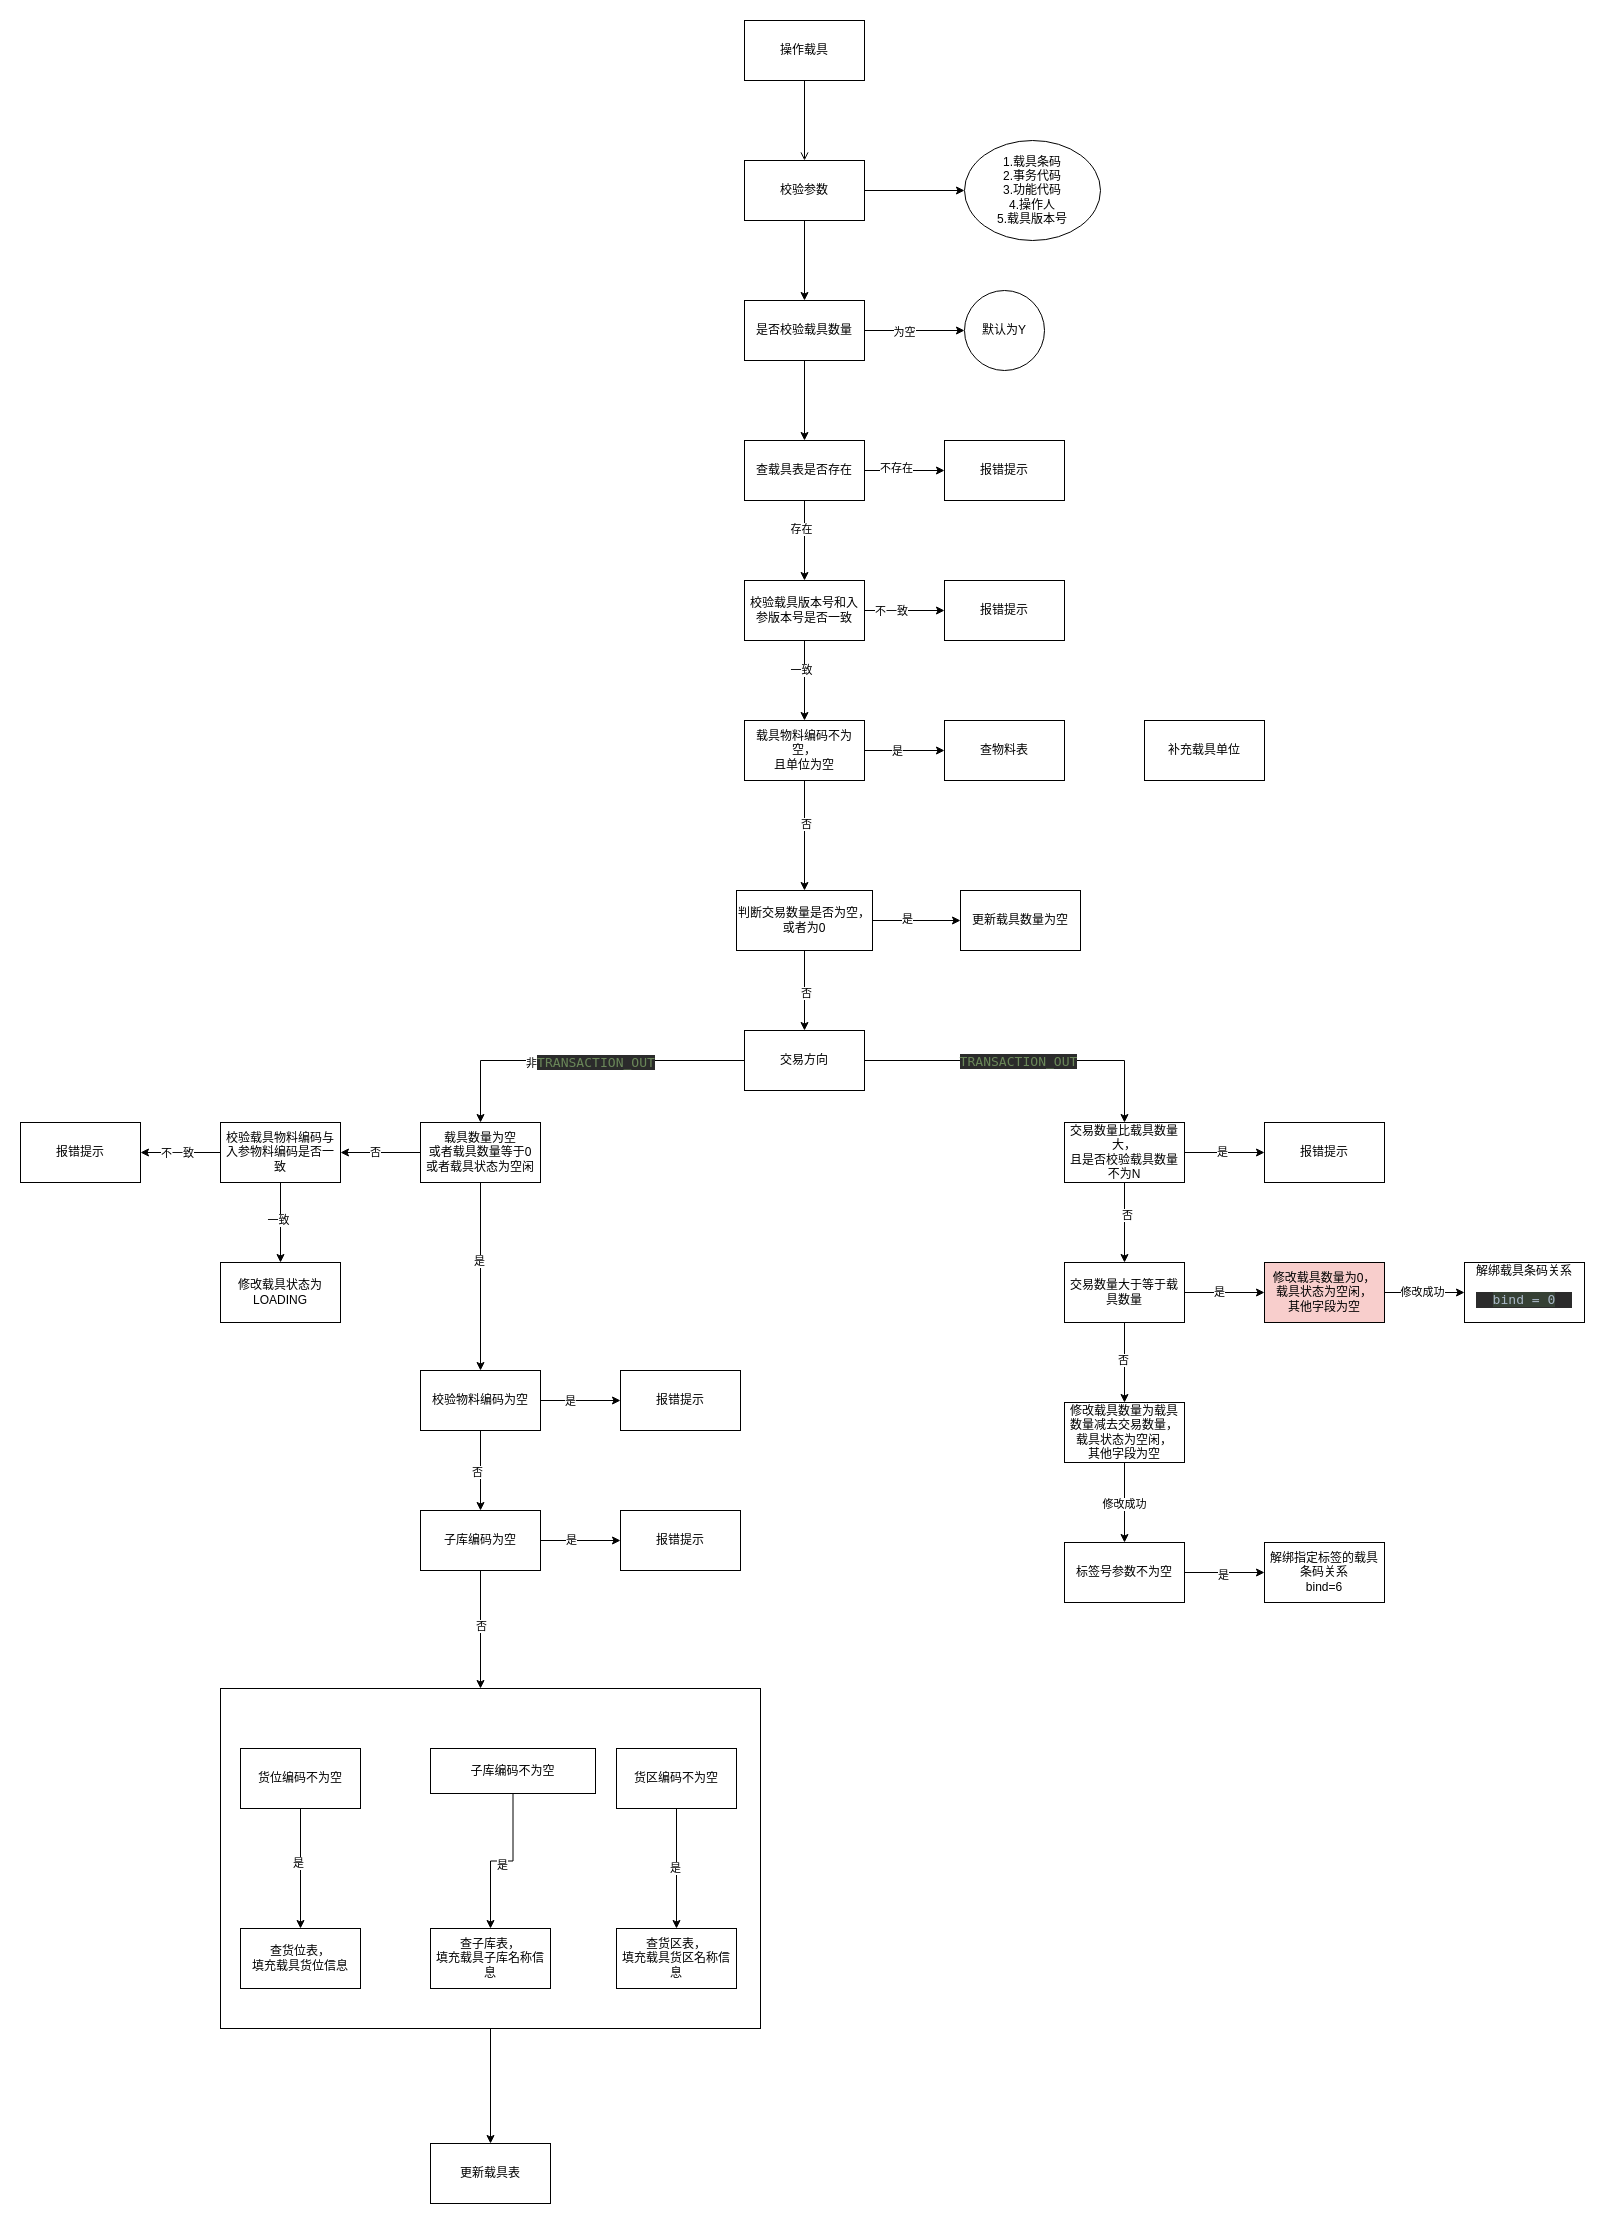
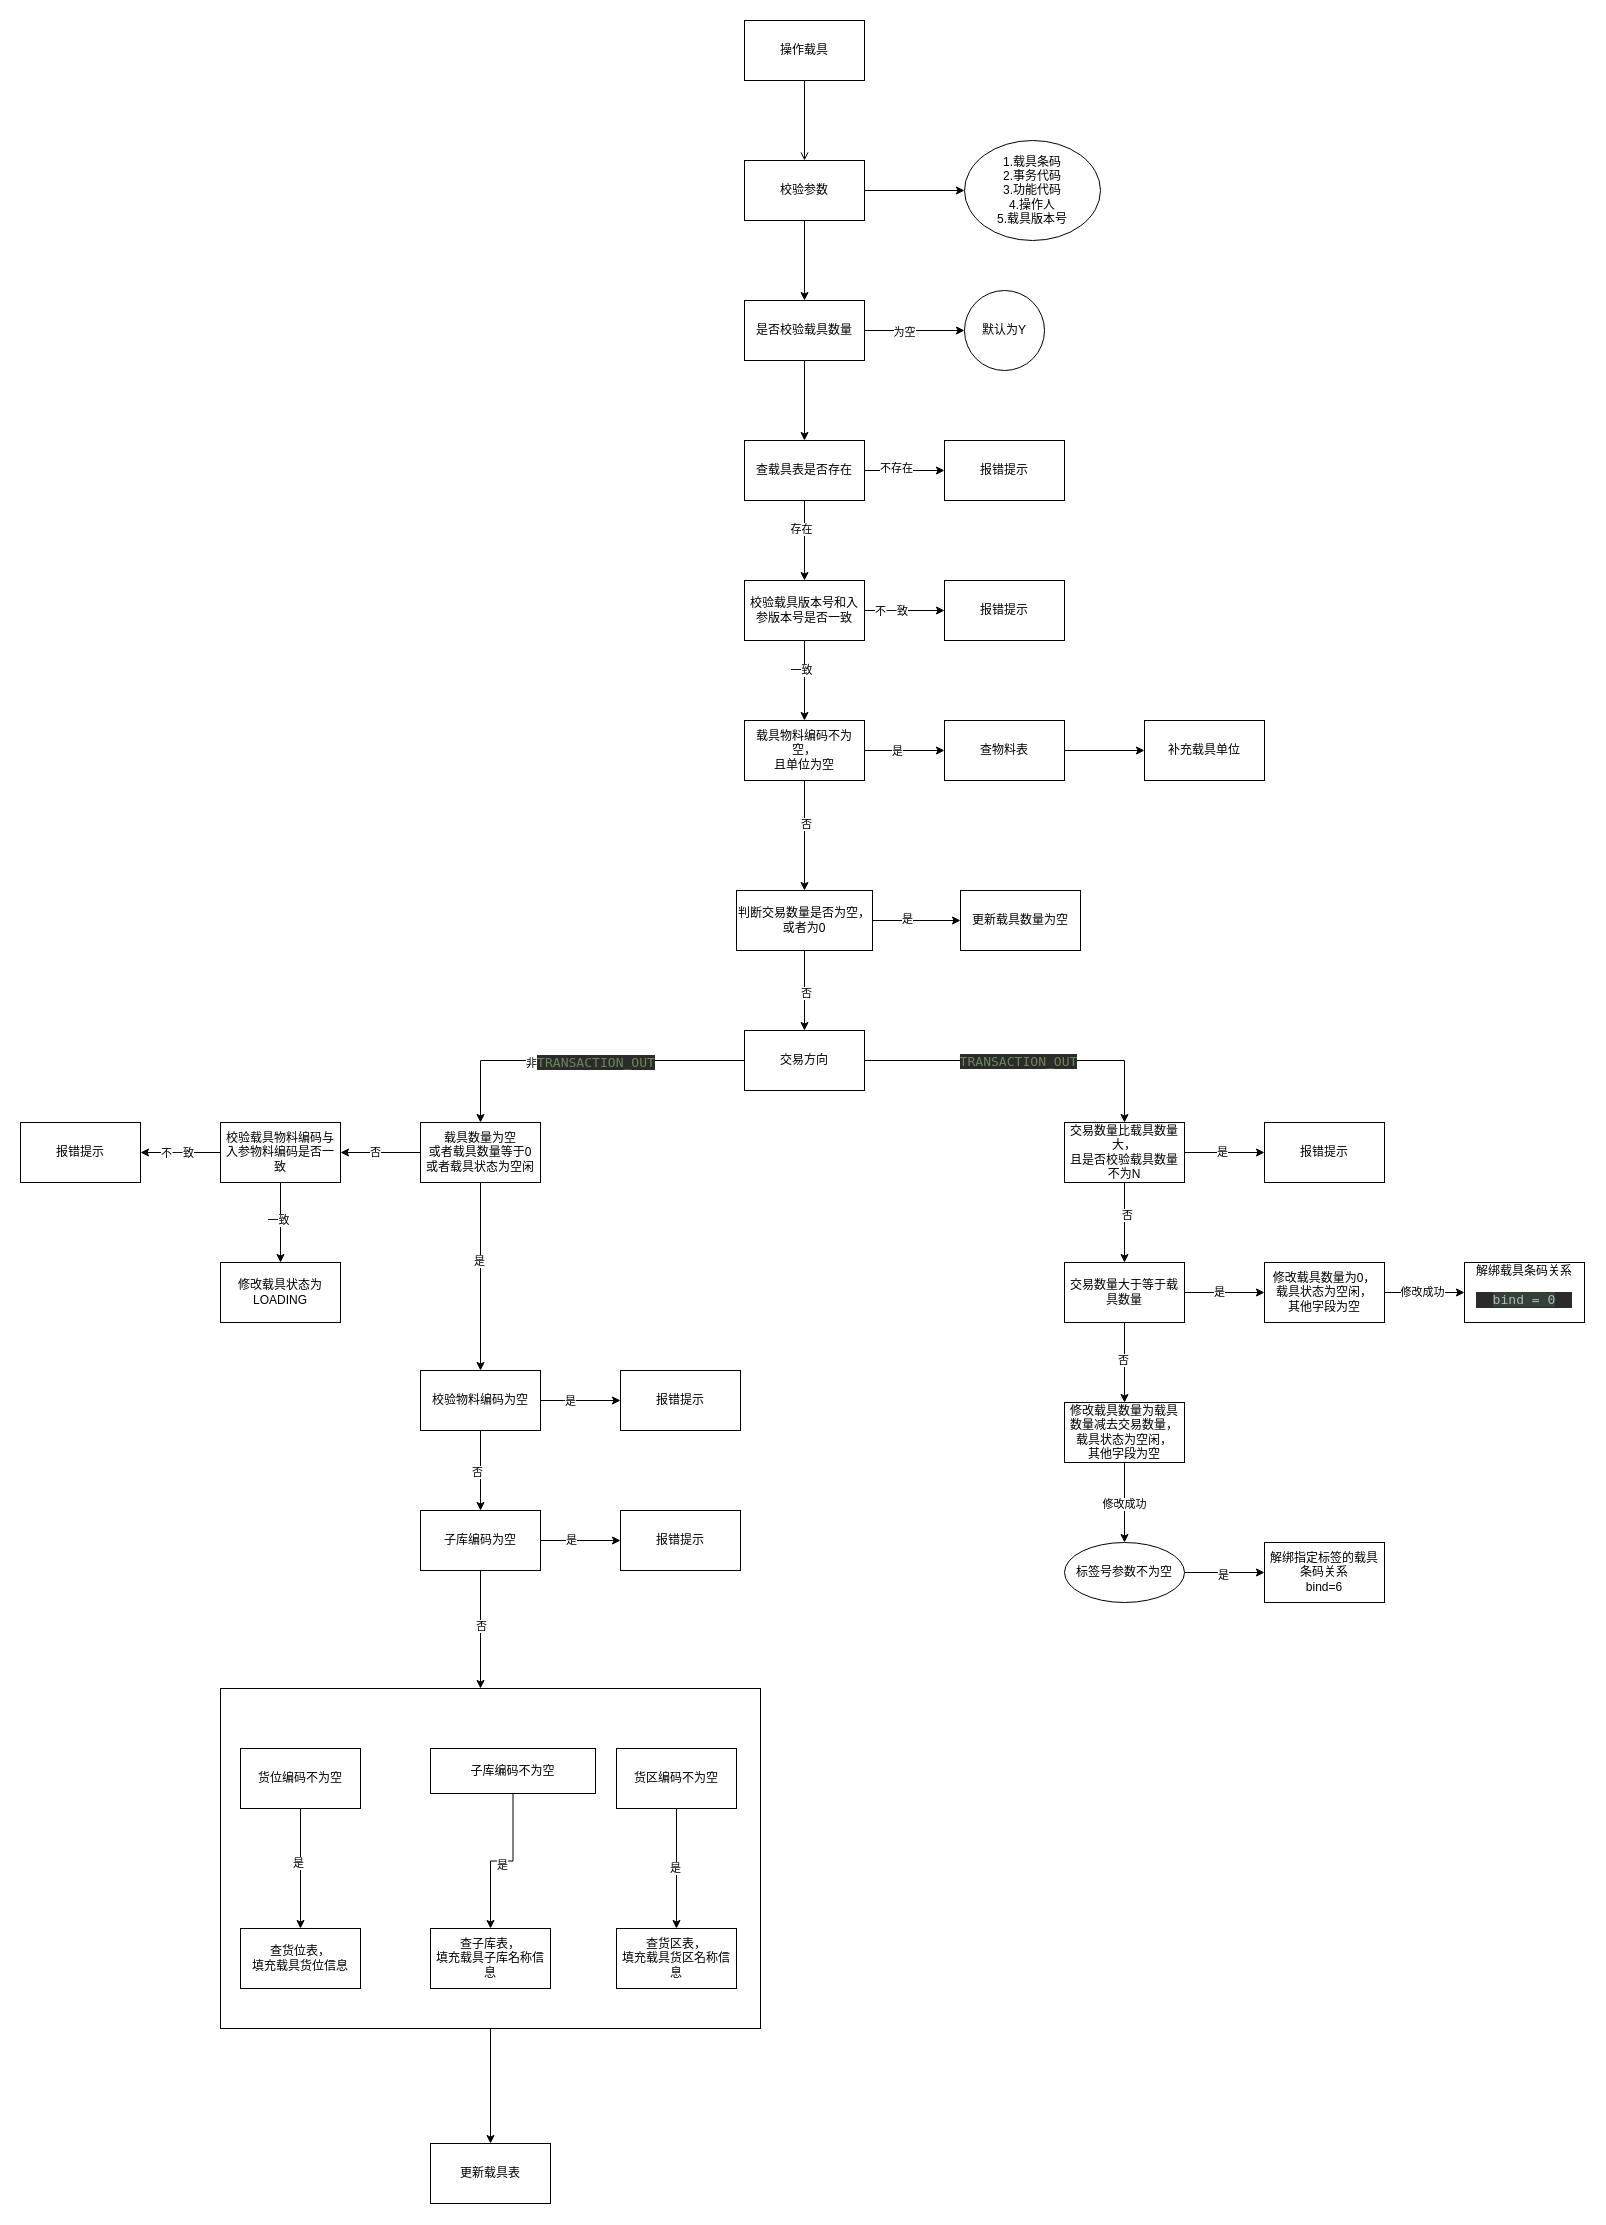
none -> (1101, 751)
(1325, 1293) -> (1325, 1293)
(1125, 1573) -> (1125, 1573)
